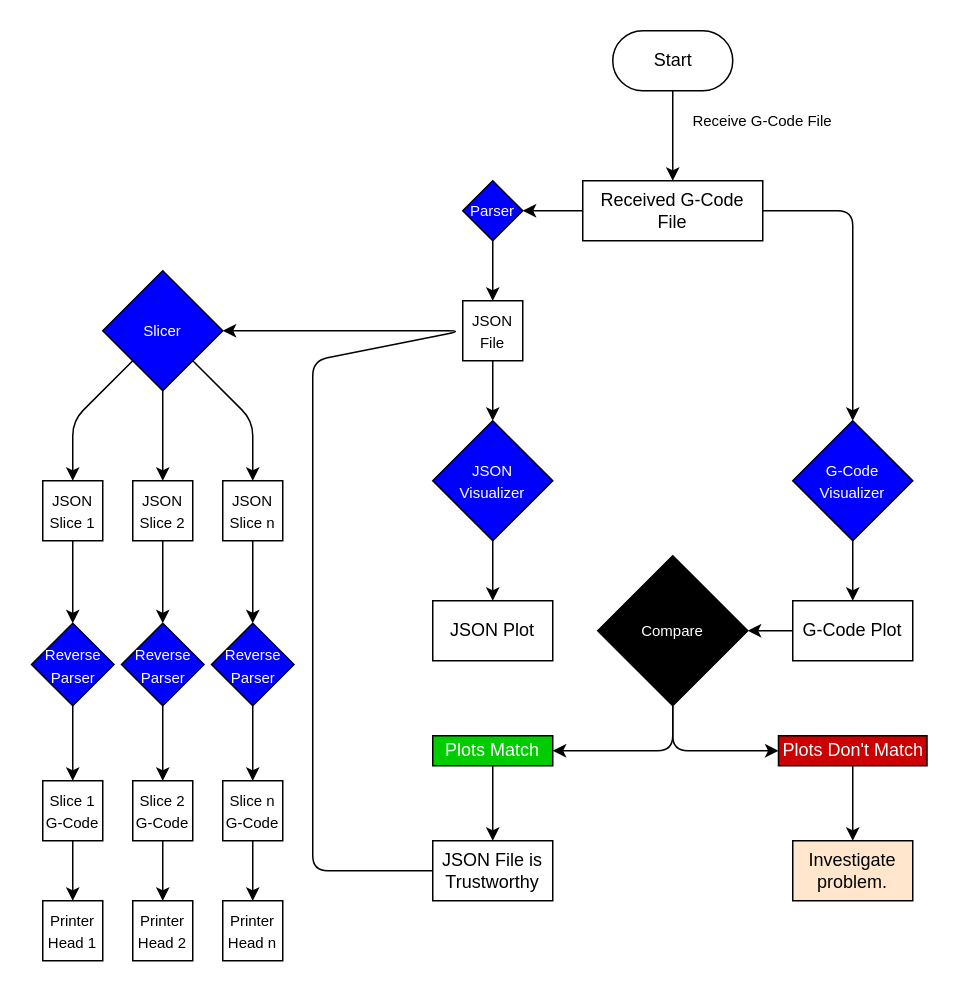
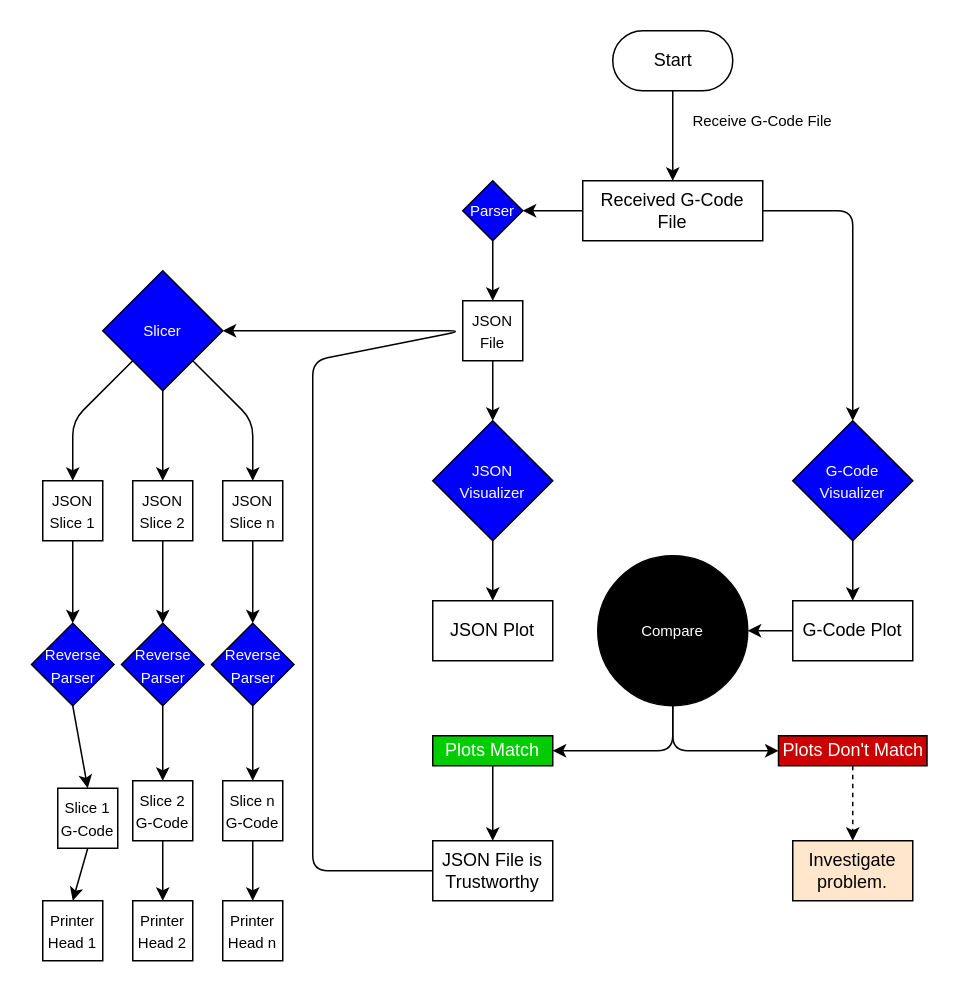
(673, 631) -> (673, 631)
(853, 799) -> (853, 799)
(73, 811) -> (88, 818)
